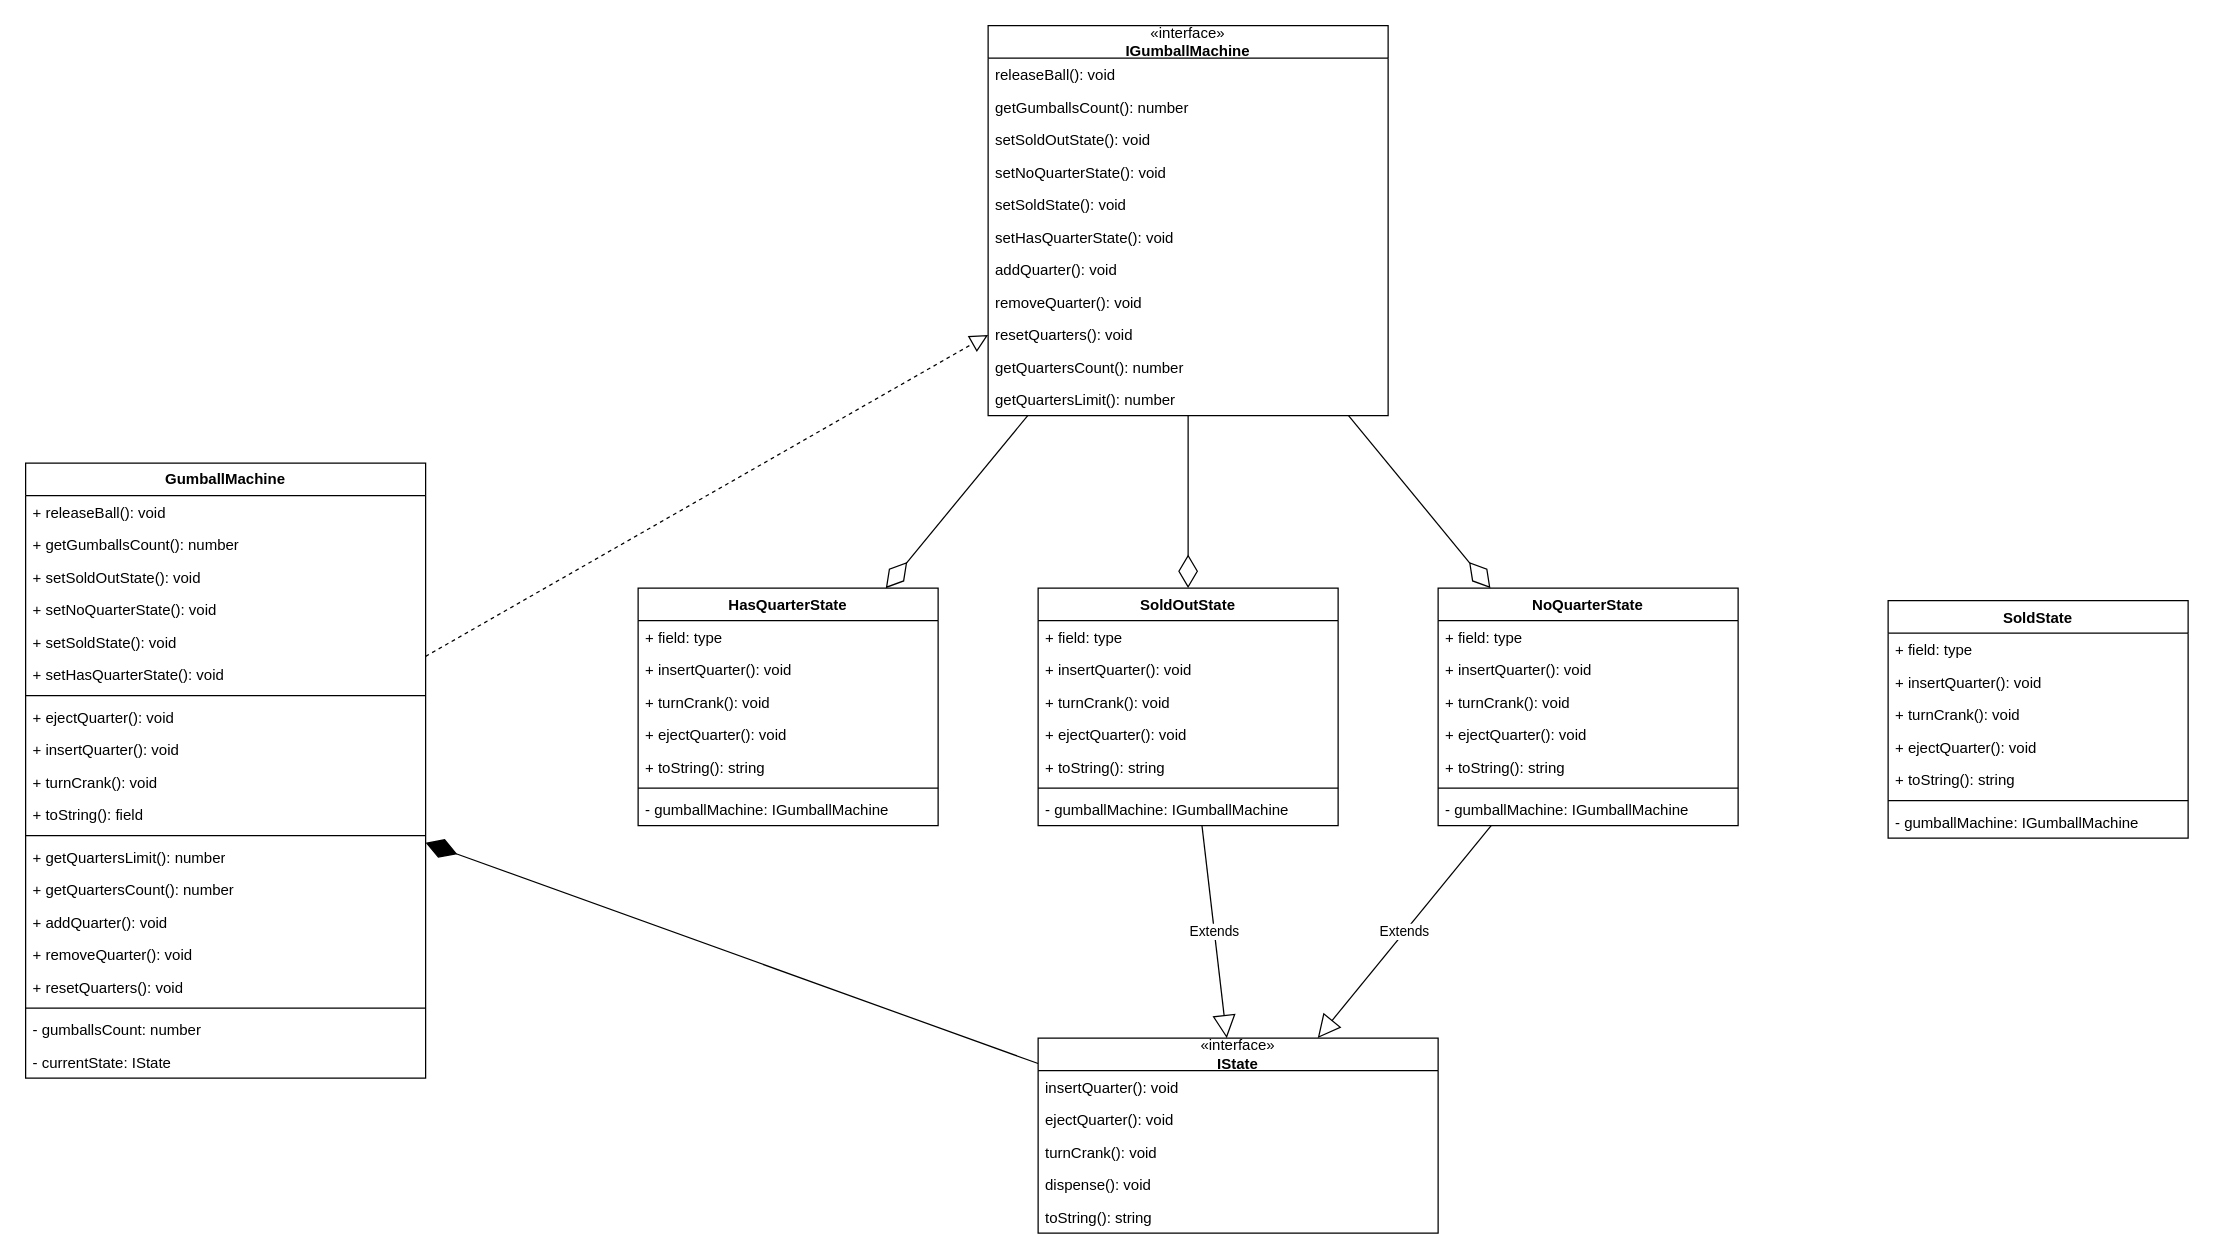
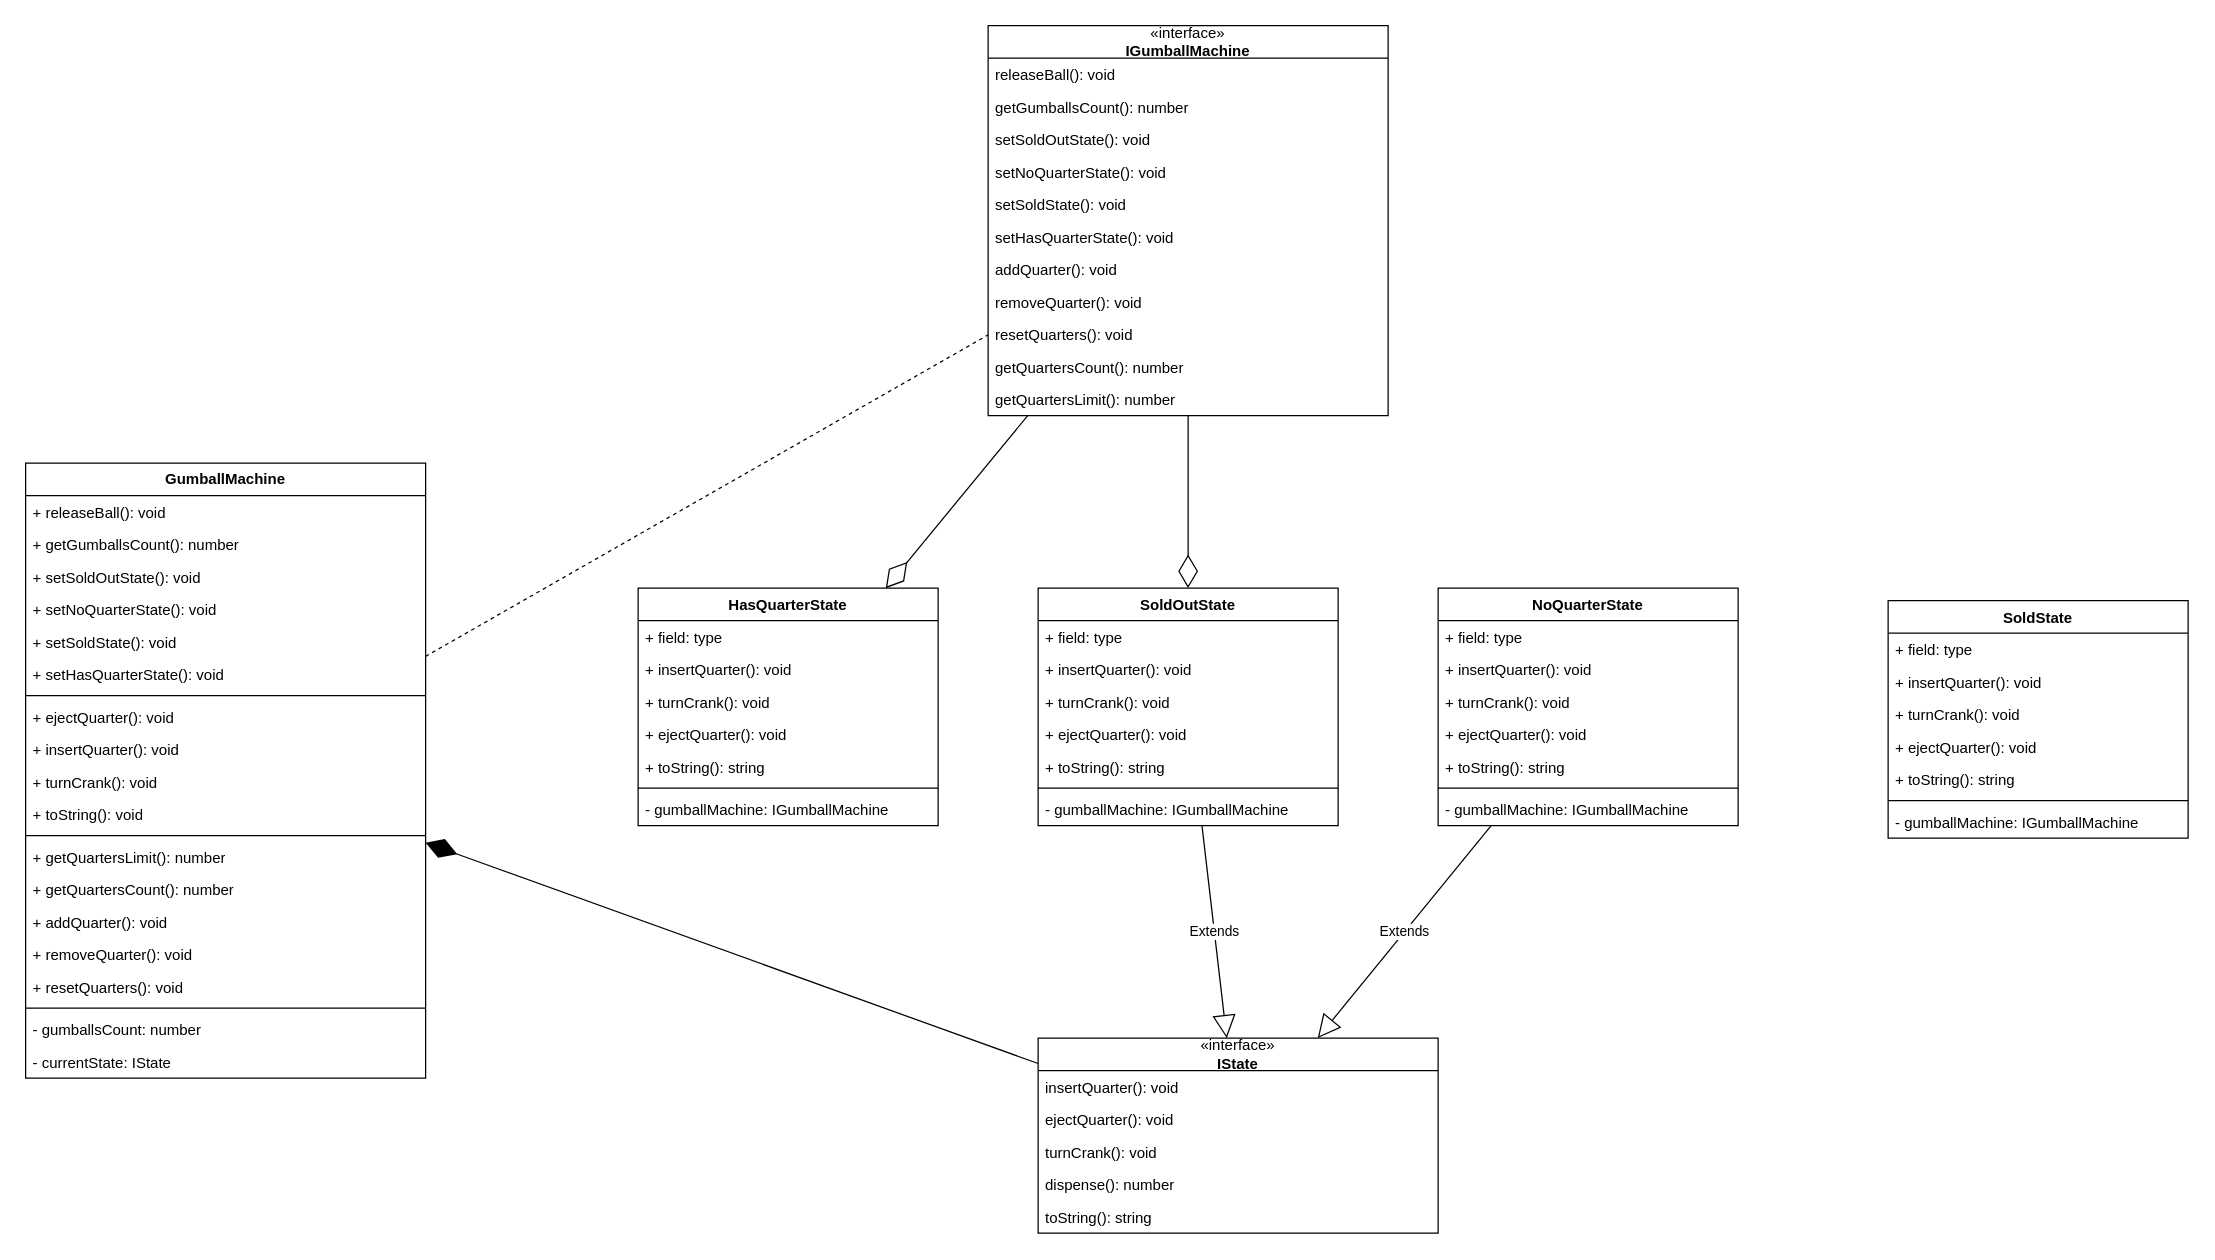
(972, 344) -> (979, 340)
(1409, 489) -> none
(103, 816) -> (101, 816)
(1105, 1186) -> (1115, 1186)
